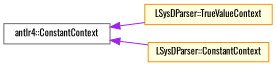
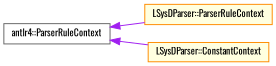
(208, 14) -> (208, 14)
(57, 34) -> (57, 34)
